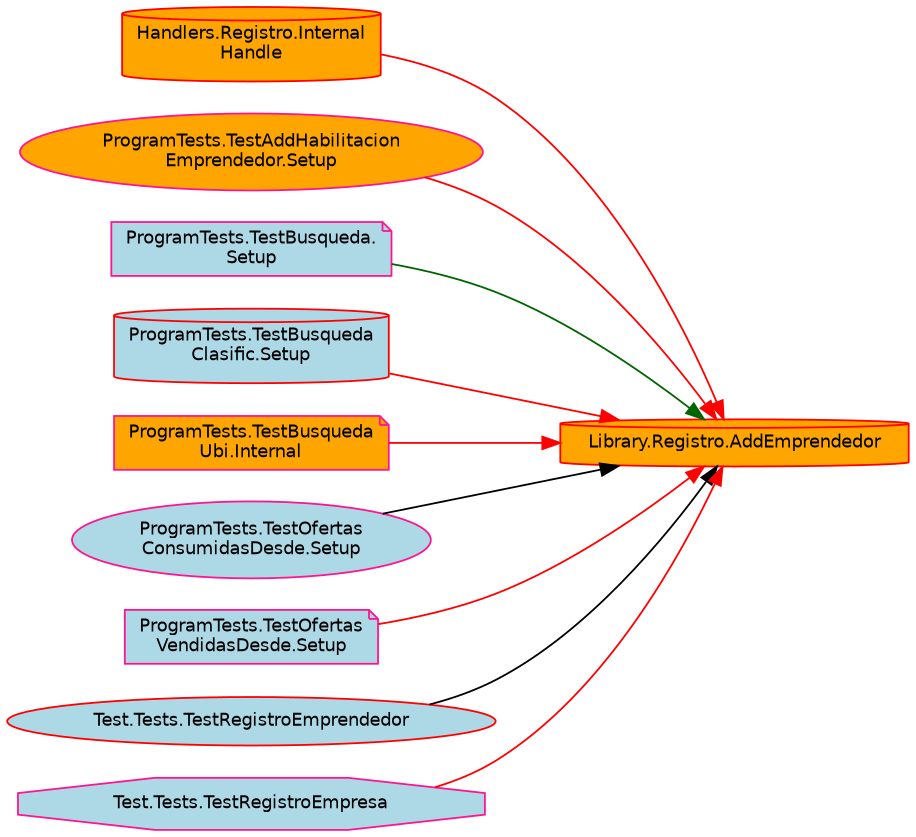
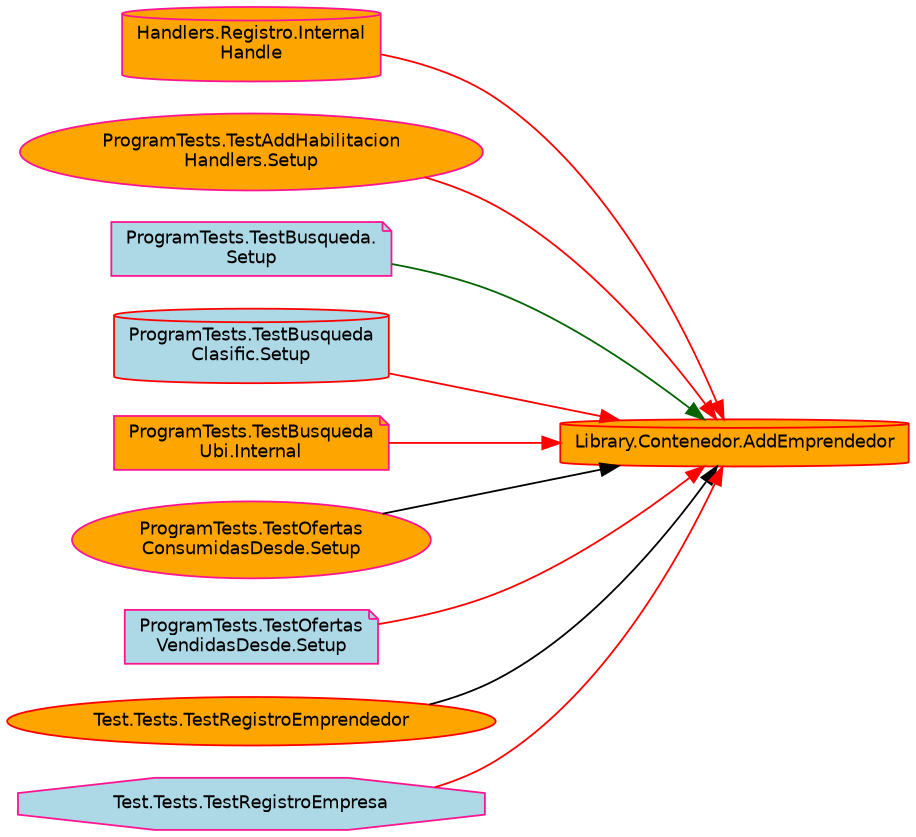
(251, 44) -> (251, 44)
(251, 152) -> (251, 152)
(734, 443) -> (734, 443)
(251, 540) -> (251, 540)
(251, 721) -> (251, 721)
